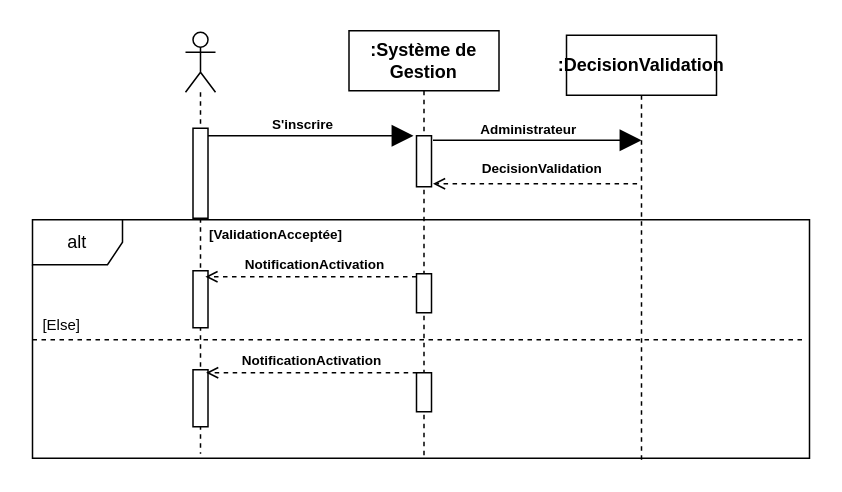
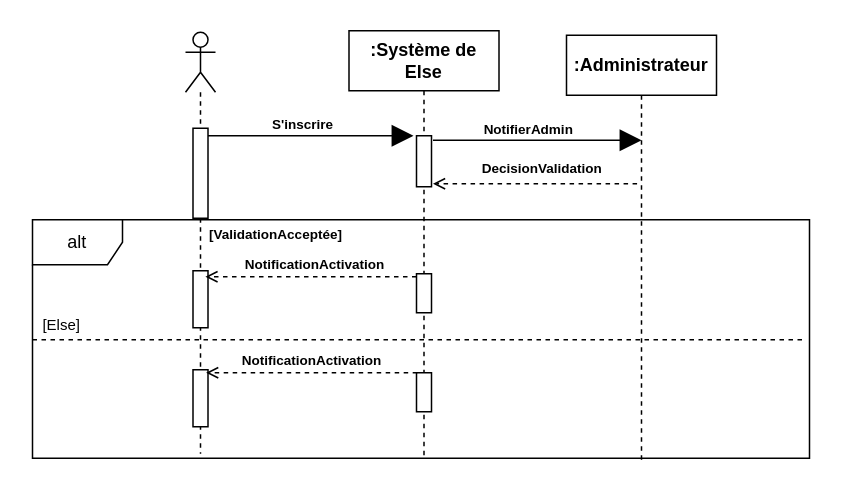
(424, 61) -> (424, 61)
(641, 65) -> (641, 65)
(529, 128) -> (529, 128)
